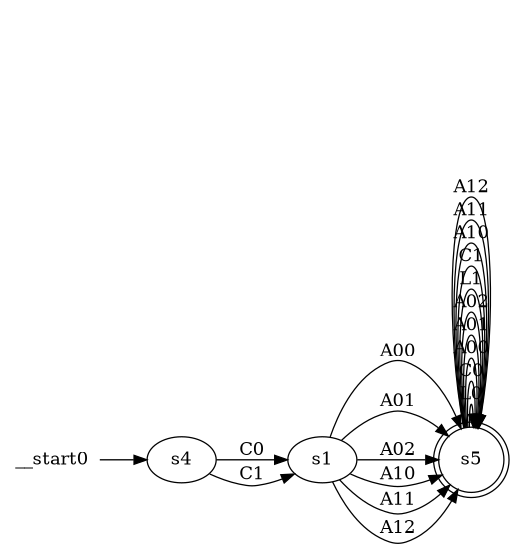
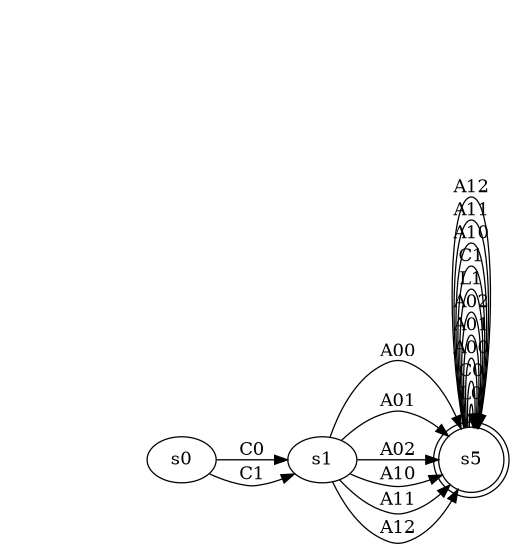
(52, 460) -> none
(182, 460) -> (182, 460)
